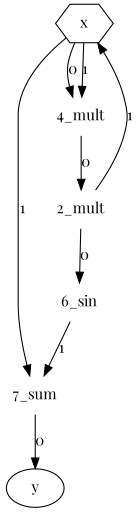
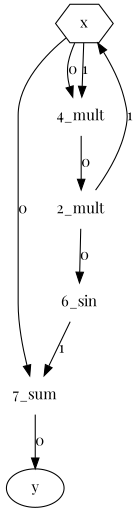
(23, 209) -> (23, 209)
